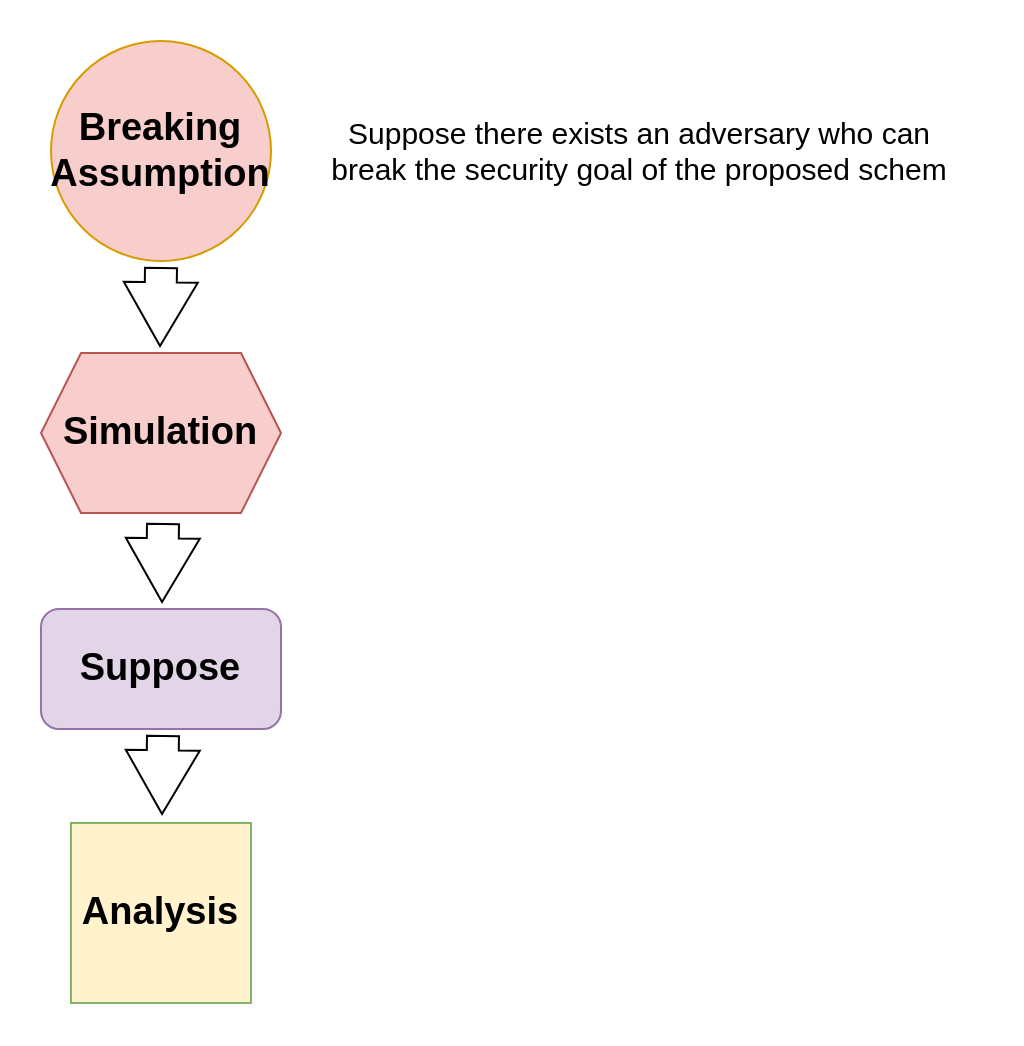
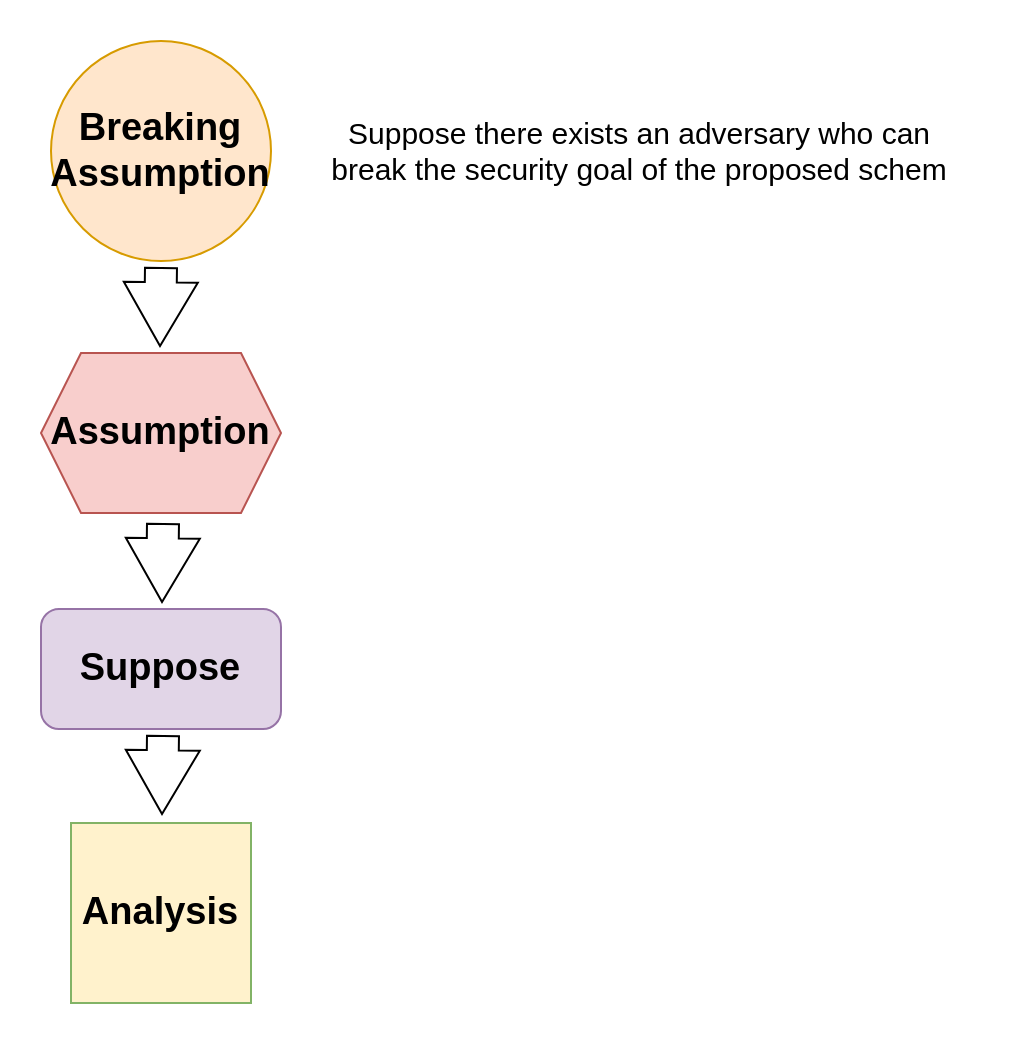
(161, 151) -> (161, 151)
(161, 433) -> (161, 433)
